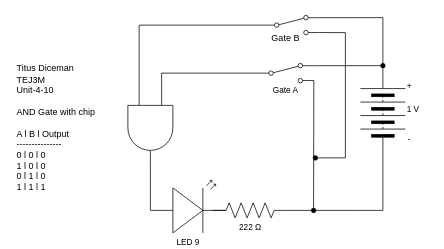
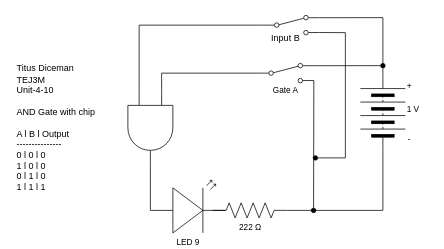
(286, 38) -> (286, 38)
